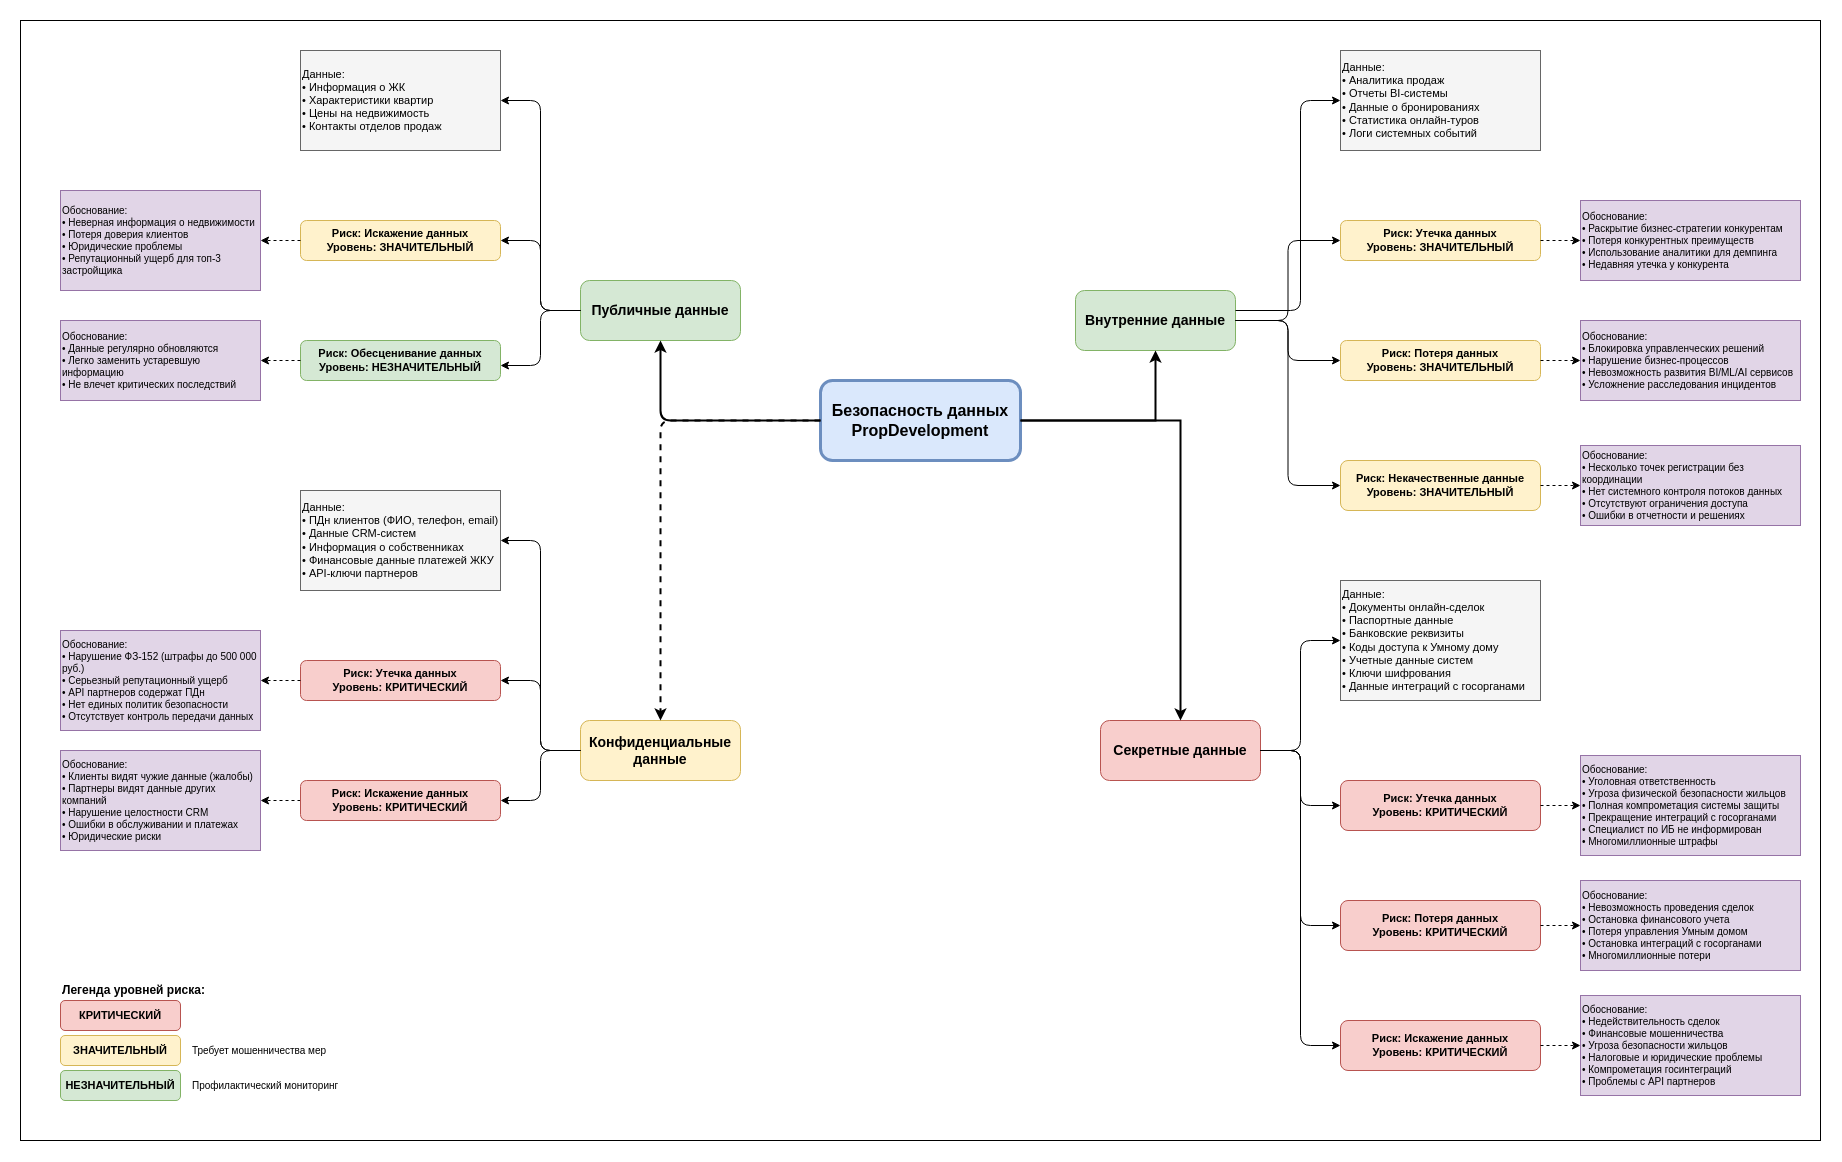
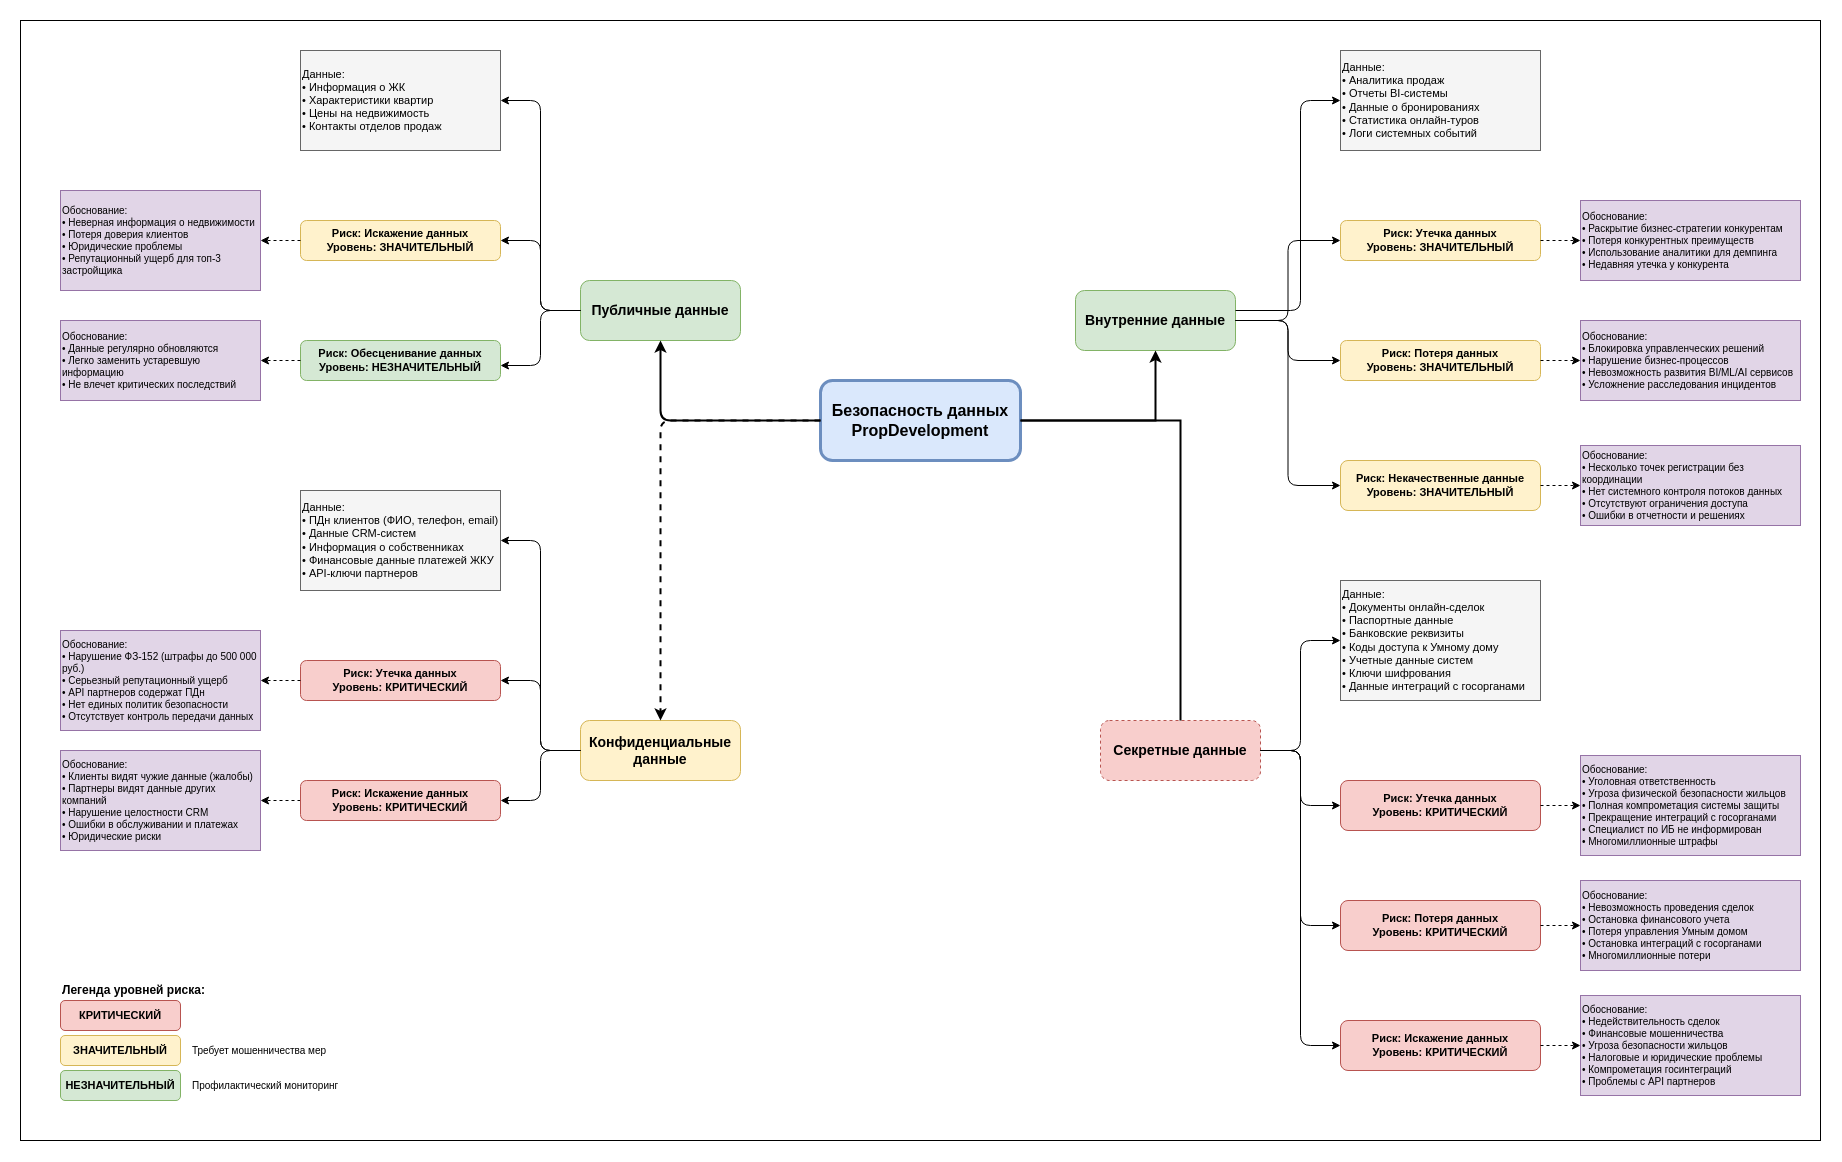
(1181, 710) -> (1181, 713)
(1181, 751) -> (1181, 751)
